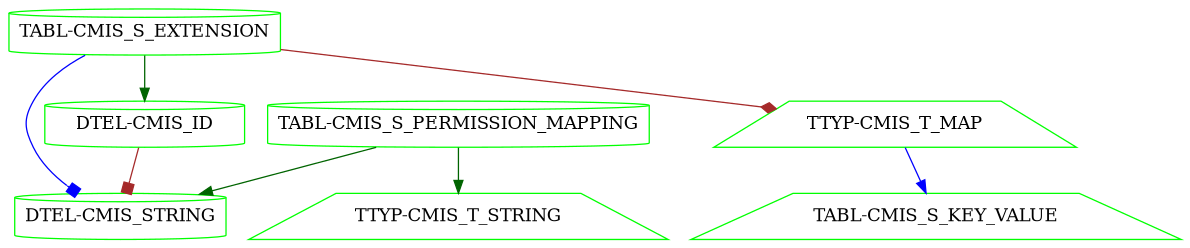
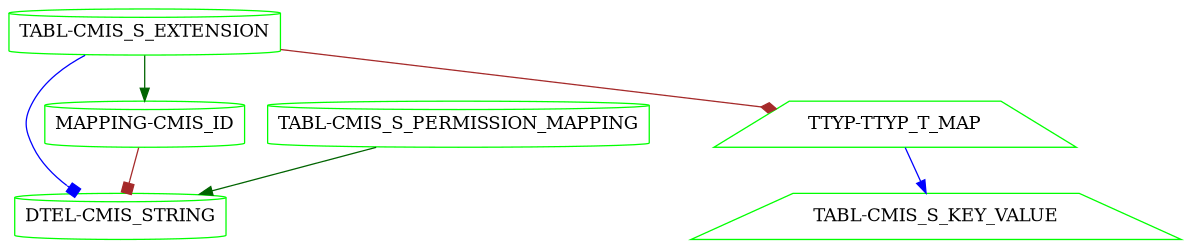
(145, 124) -> (145, 124)
(895, 124) -> (895, 124)
(458, 216) -> none
